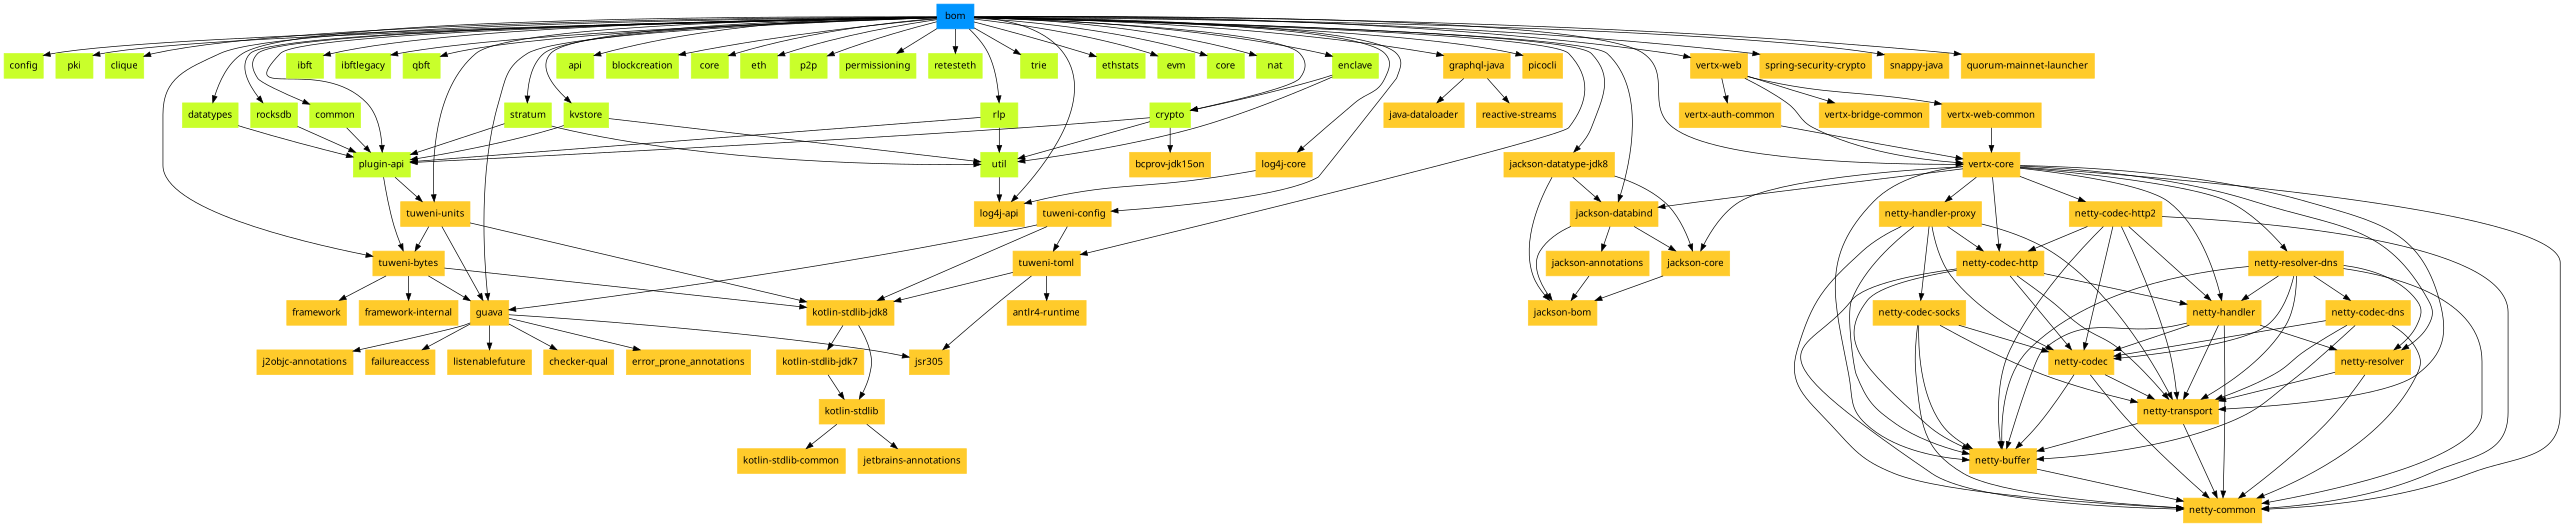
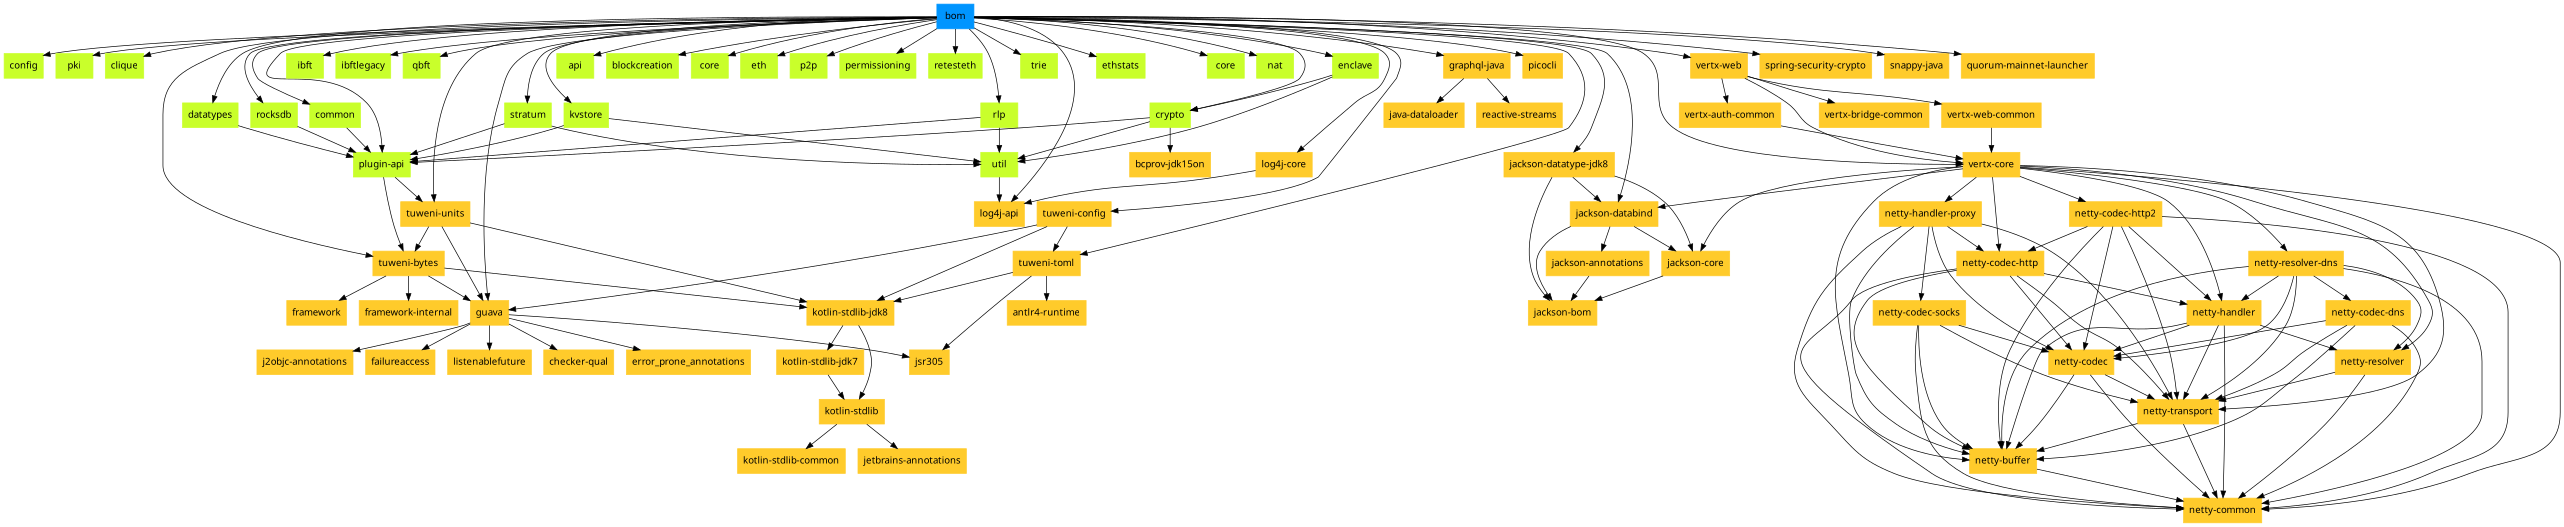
(1176, 66) -> none
